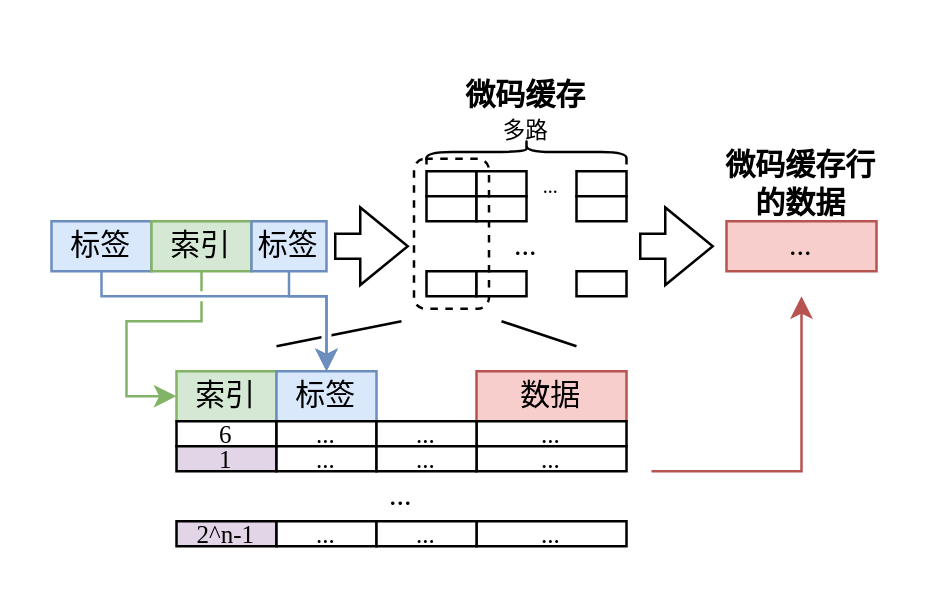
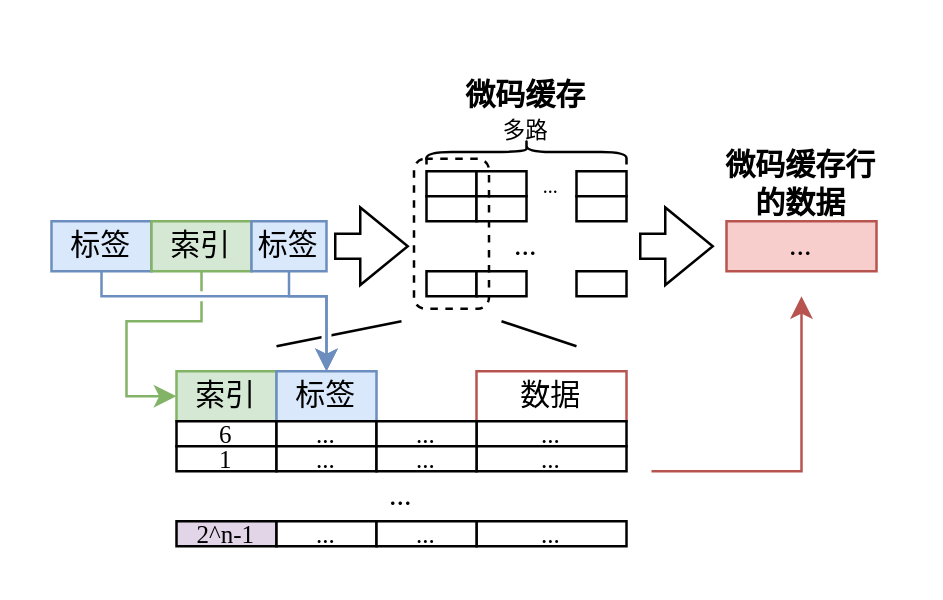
(551, 396) -> (551, 396)
(226, 459) -> (226, 459)
